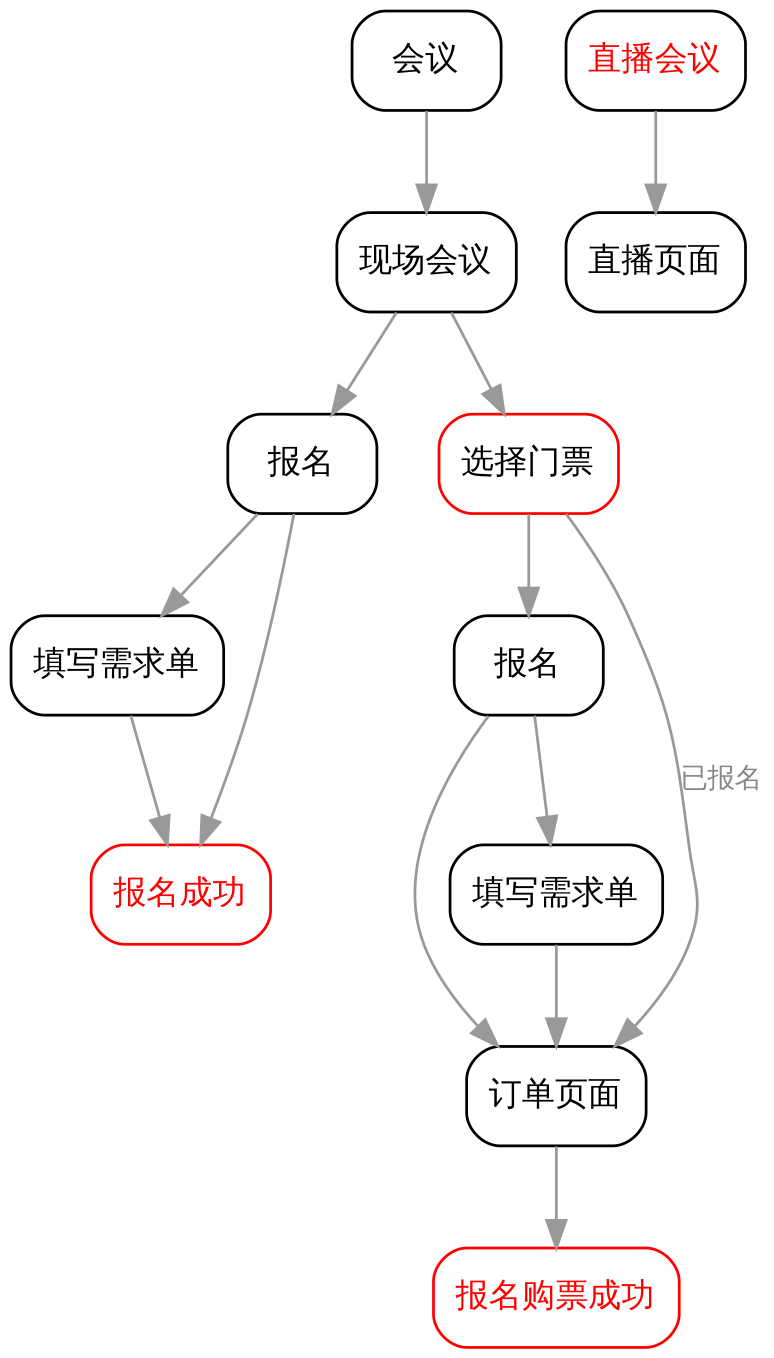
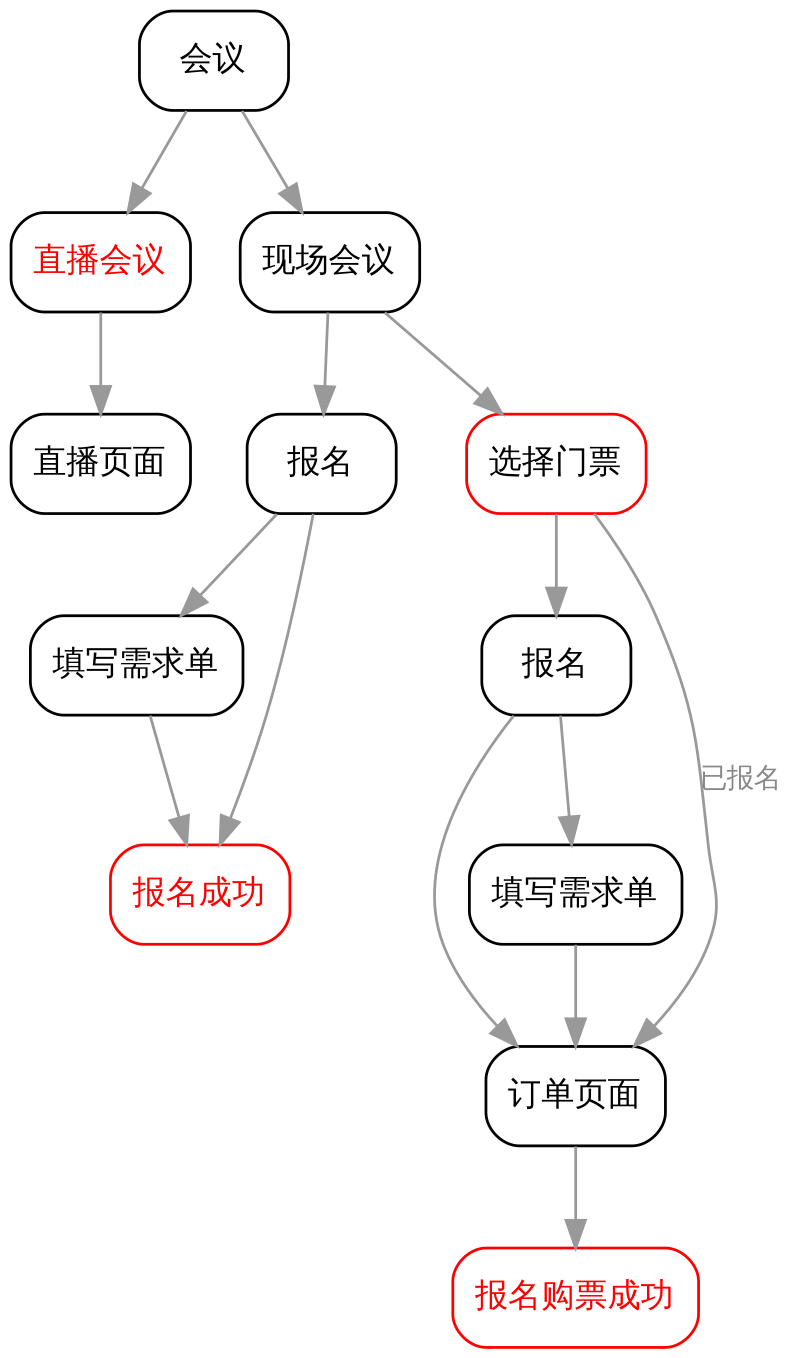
none -> (164, 149)
